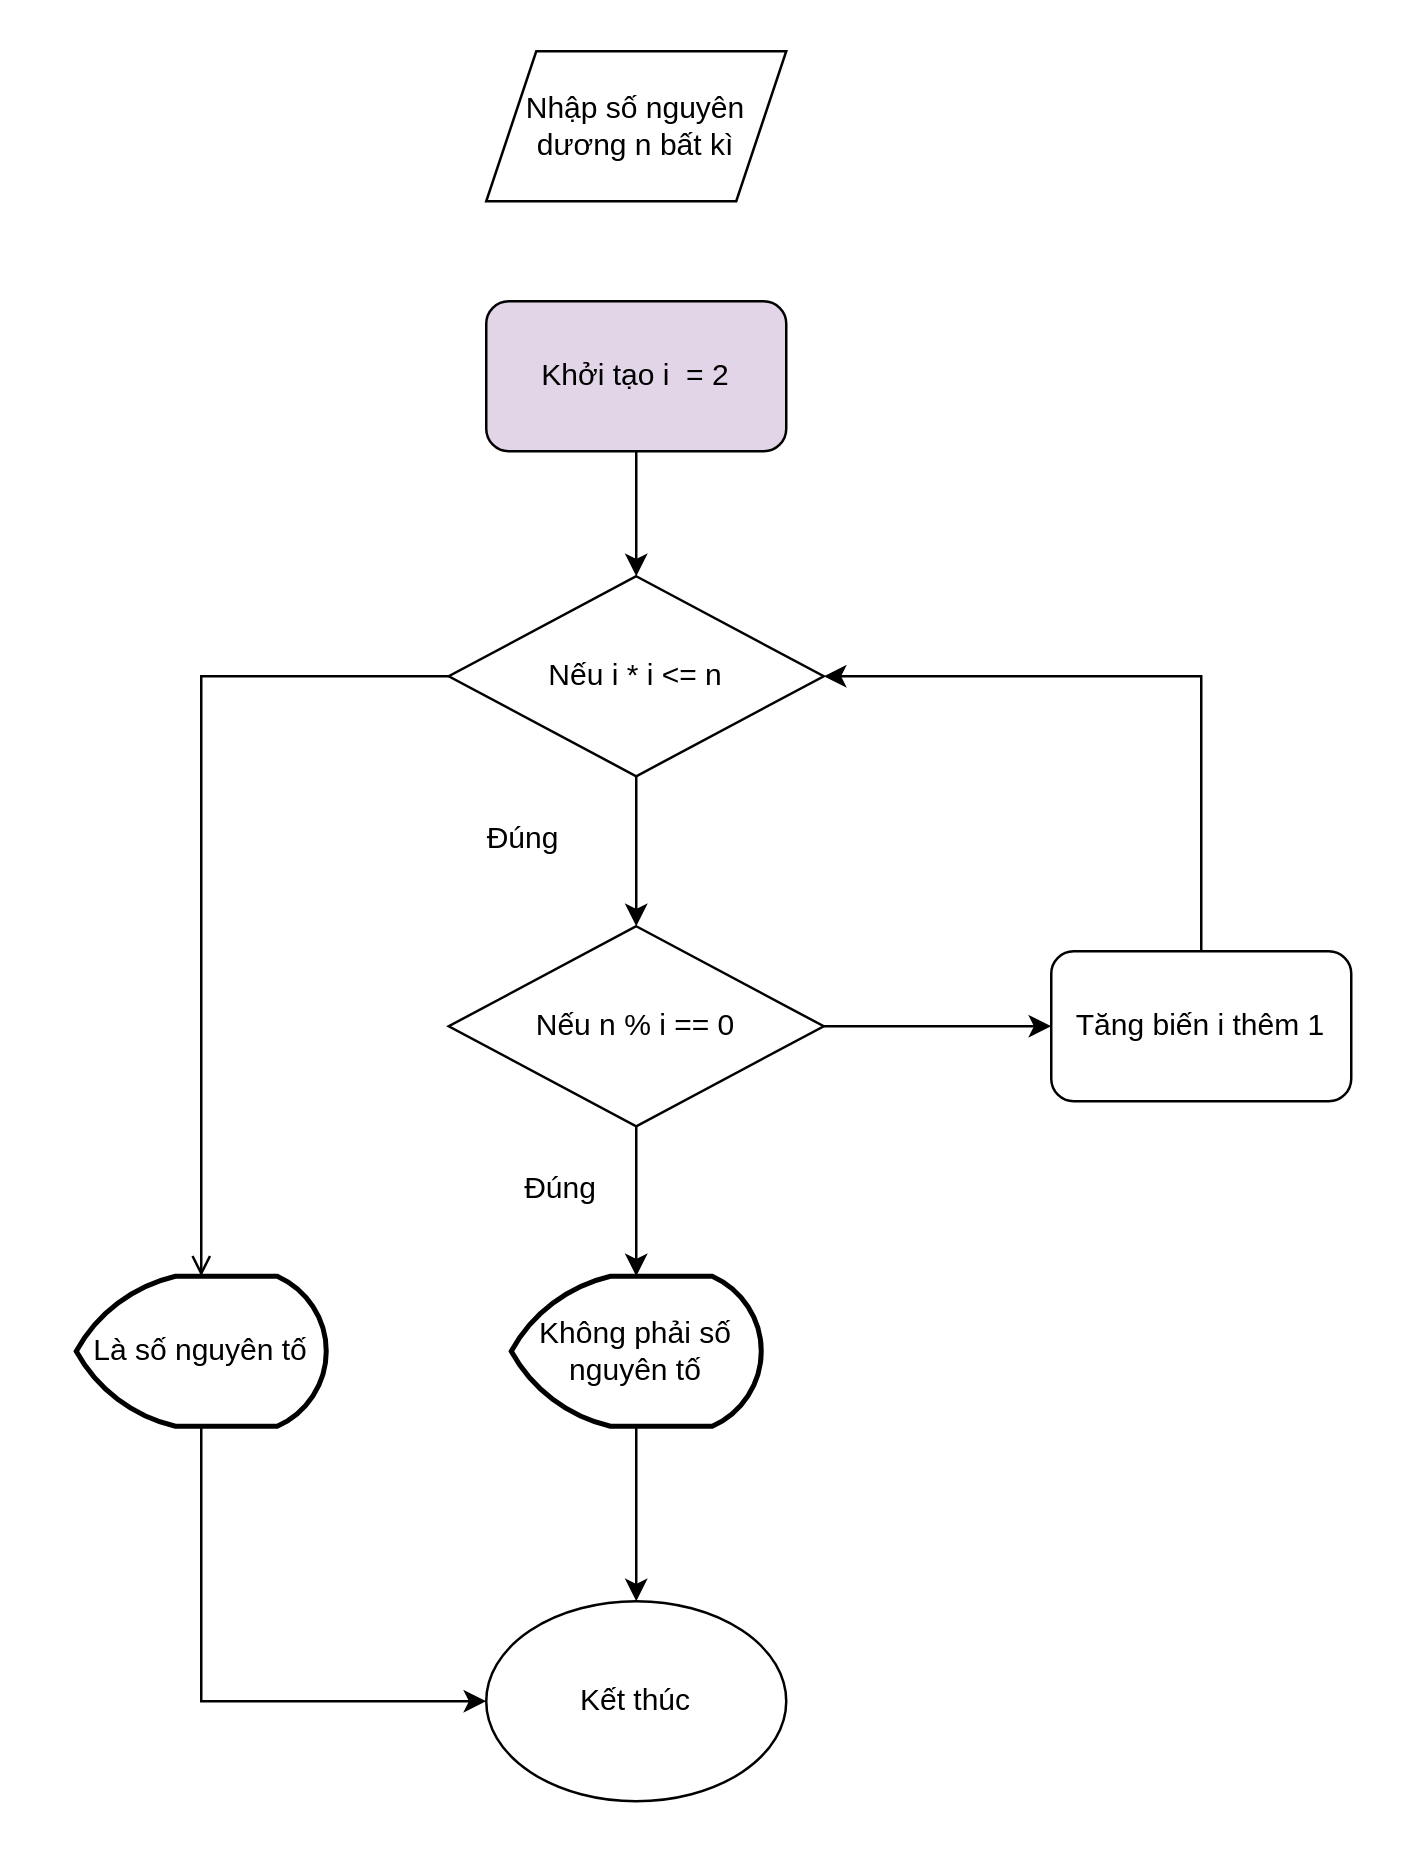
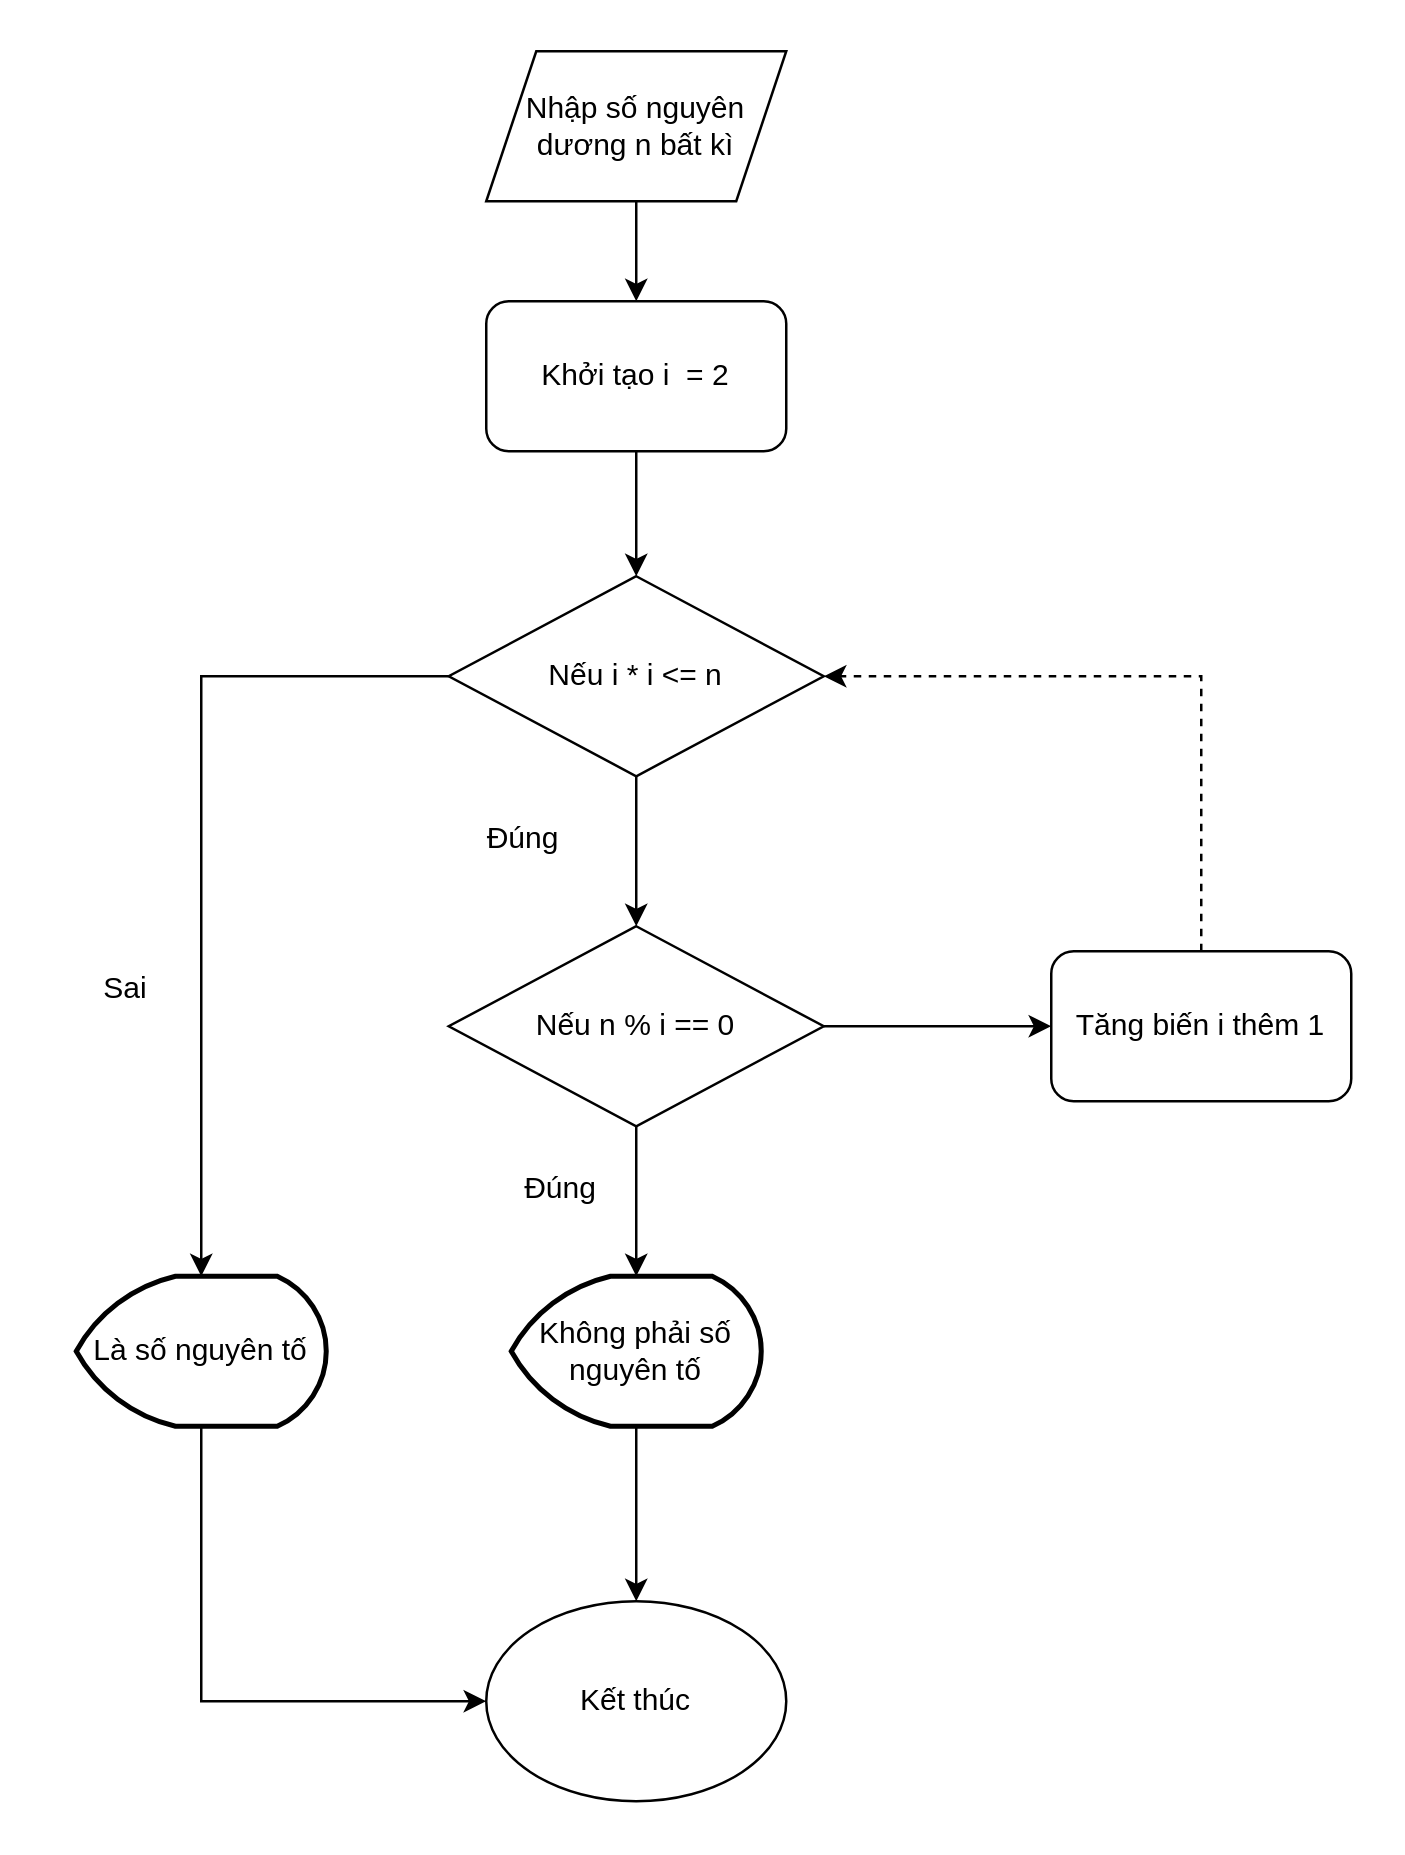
none -> (636, 243)
(636, 376) -> (636, 376)
(1159, 676) -> (1159, 676)
none -> (126, 989)
(201, 1262) -> (201, 1258)
